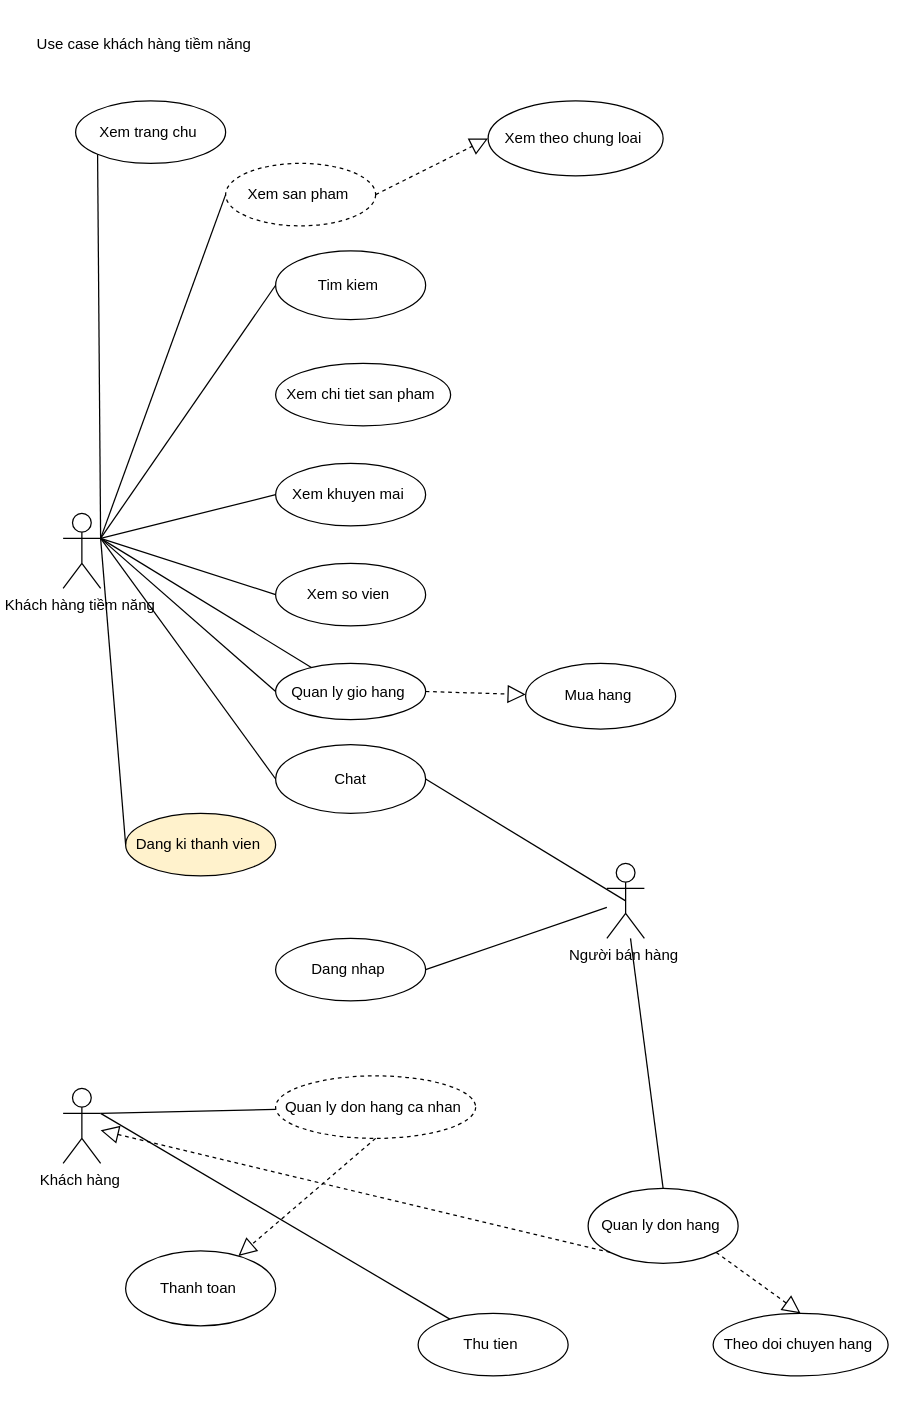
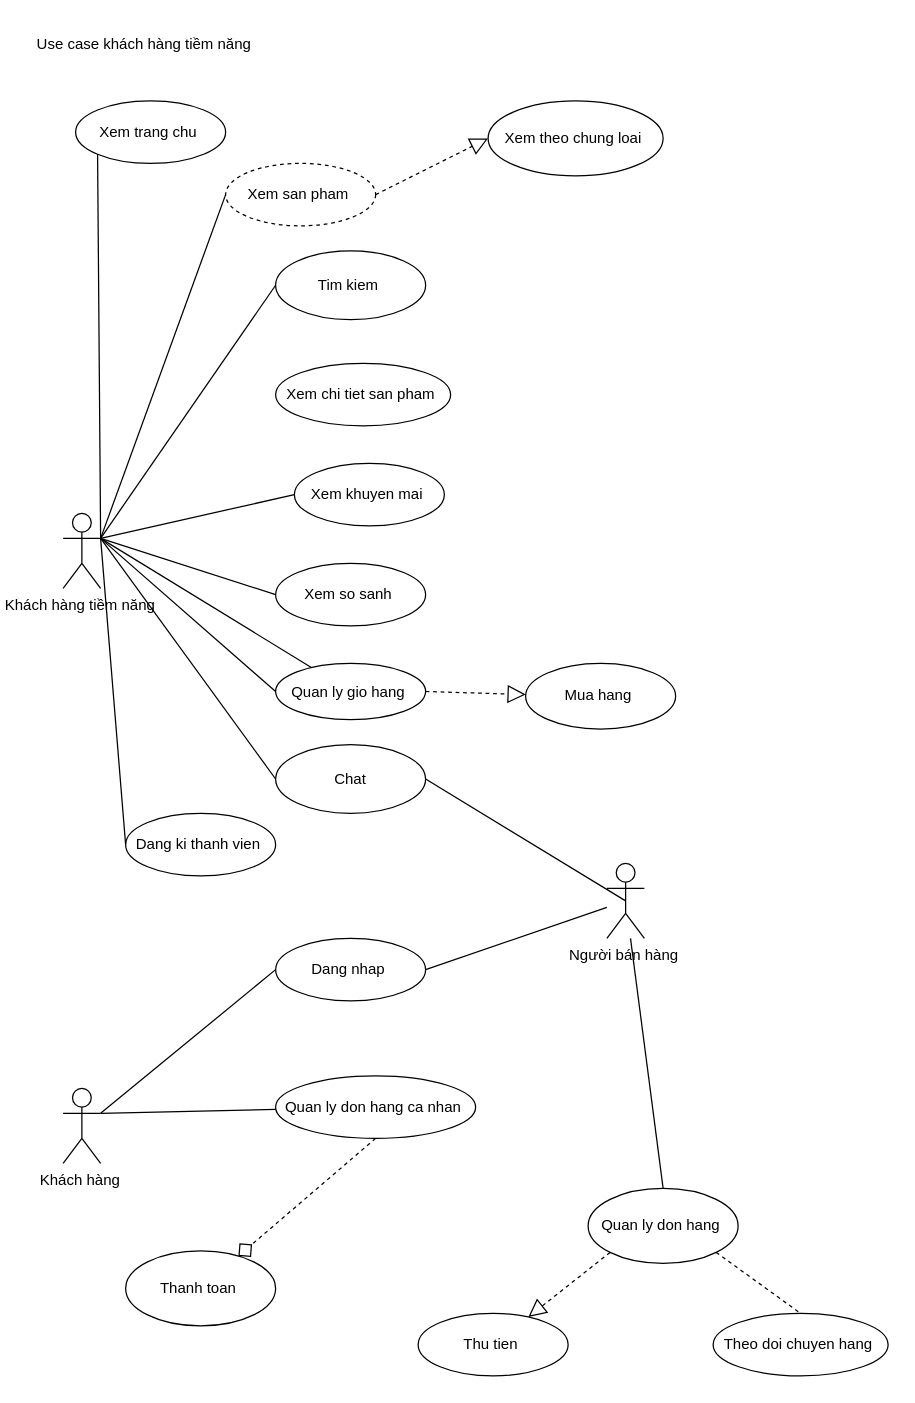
(351, 494) -> (369, 494)
(351, 594) -> (351, 594)
(201, 844) -> (201, 844)
(376, 1107) -> (376, 1107)
(382, 1198) -> (576, 1279)
(301, 1231) -> (189, 1041)
(253, 1243) -> (253, 1243)
(785, 1302) -> (792, 1307)
